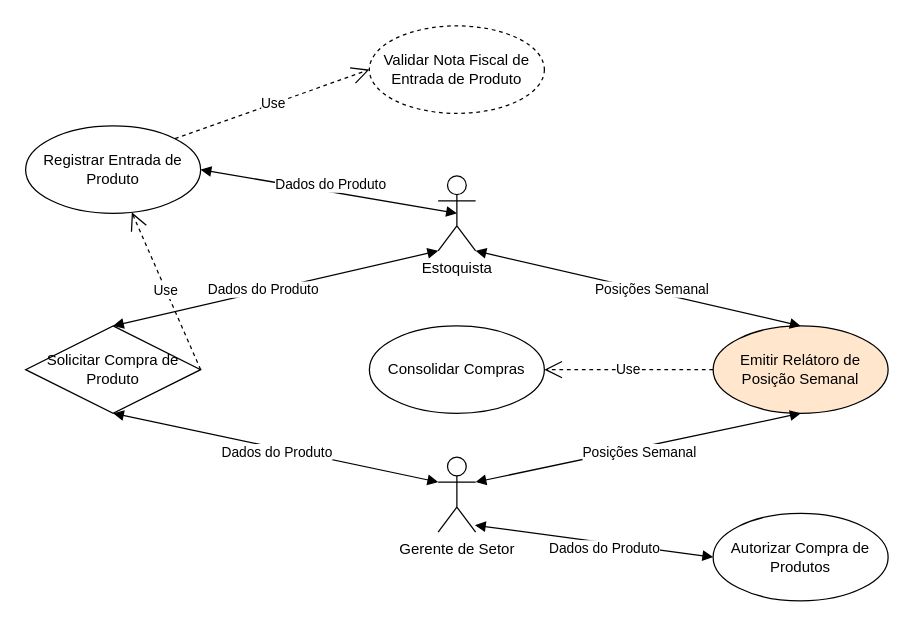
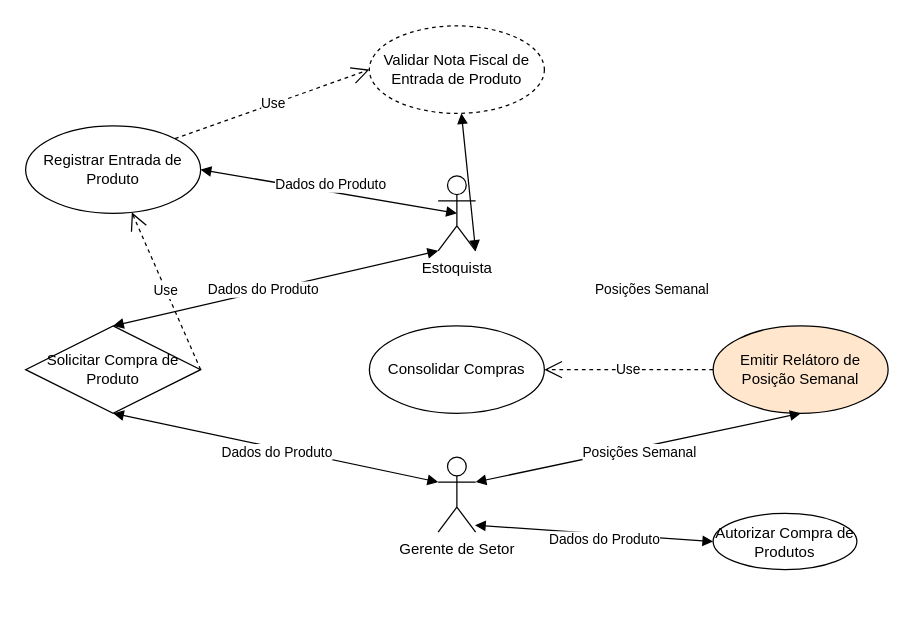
(547, 267) -> (466, 161)
(801, 557) -> (785, 541)
